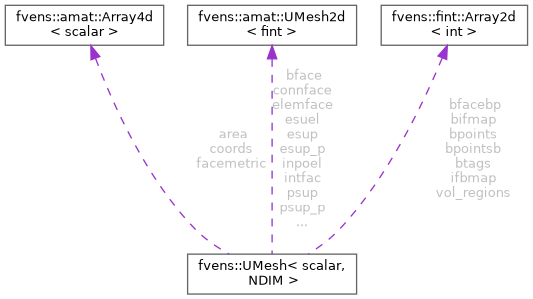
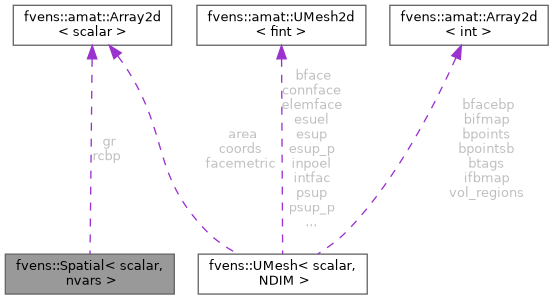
(84, 25) -> (92, 25)
(454, 25) -> (469, 25)
none -> (90, 274)
